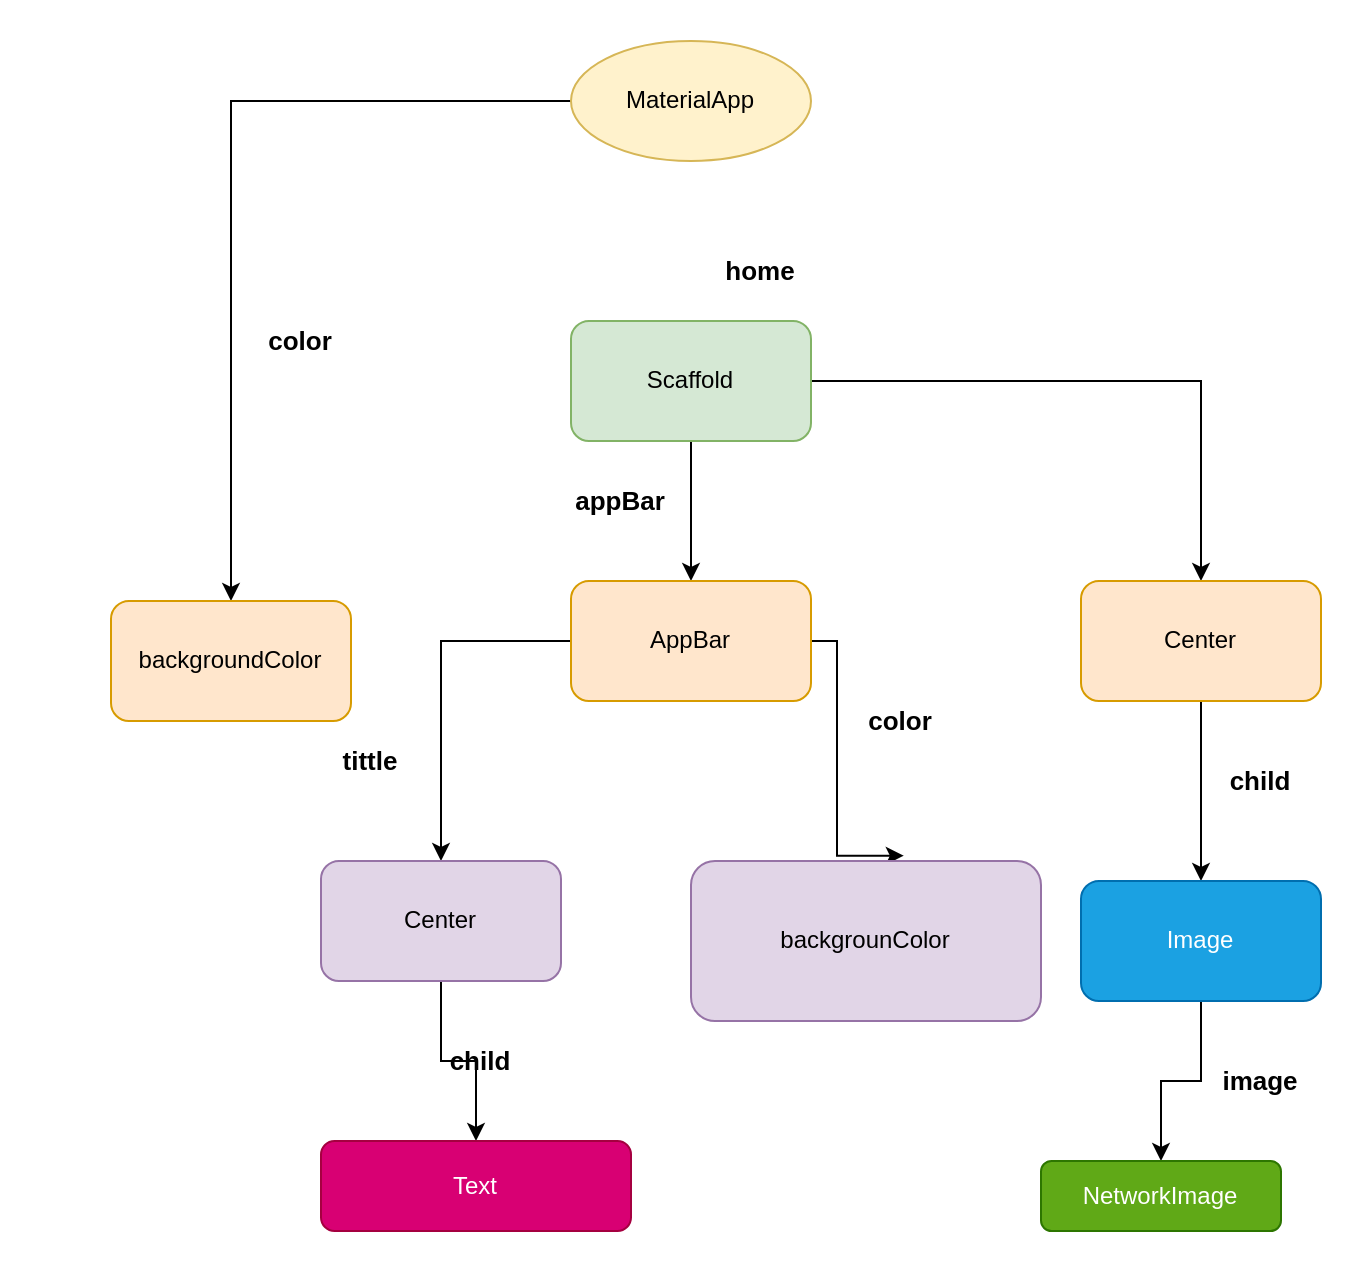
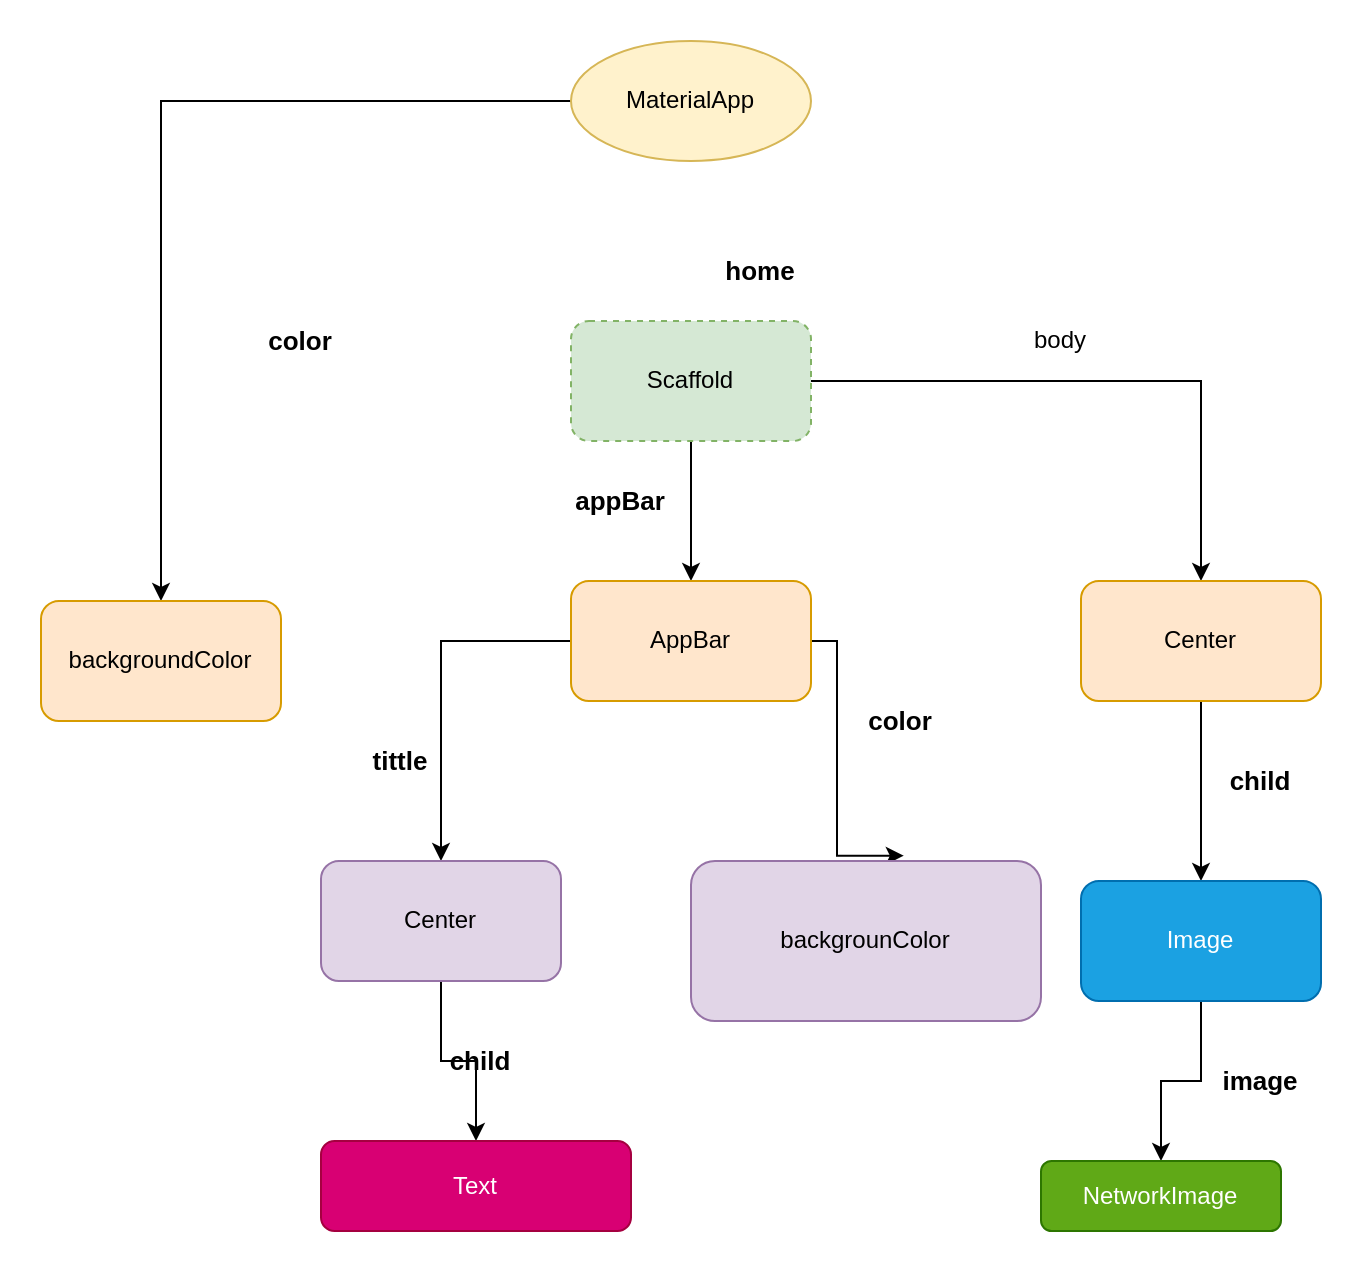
none -> (1061, 341)
(691, 381) -> (691, 381)
(231, 661) -> (161, 661)
(371, 761) -> (401, 761)
